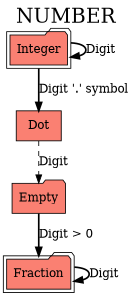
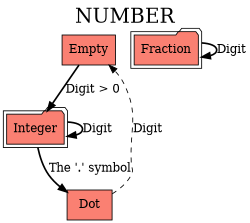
(84, 90) -> (90, 169)
(39, 198) -> (89, 50)
(39, 230) -> (66, 84)
